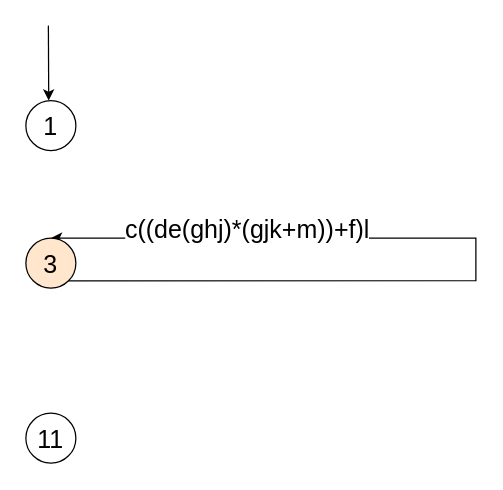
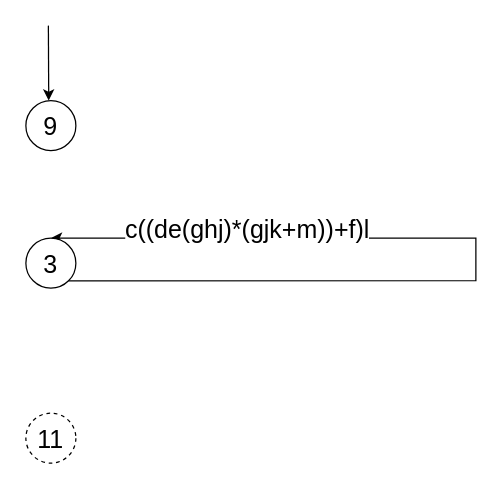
(51, 126) -> (51, 126)
(51, 263) -> (51, 263)
(51, 438) -> (51, 438)
